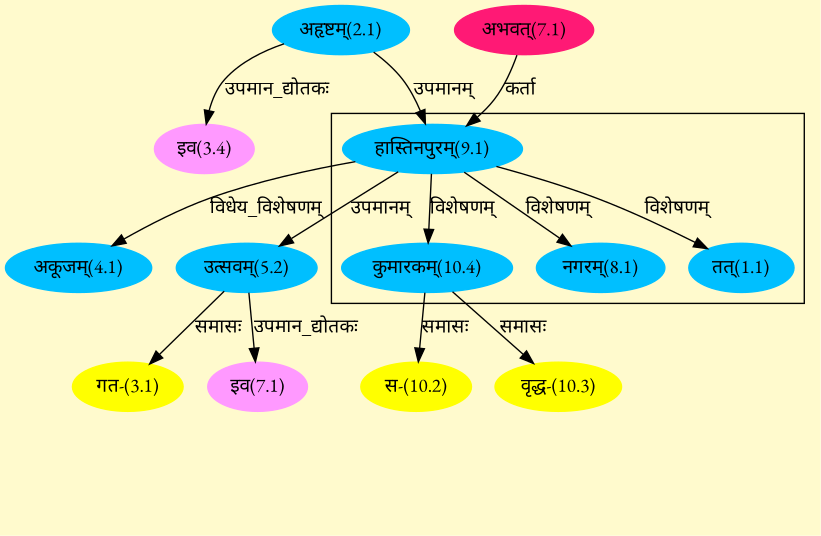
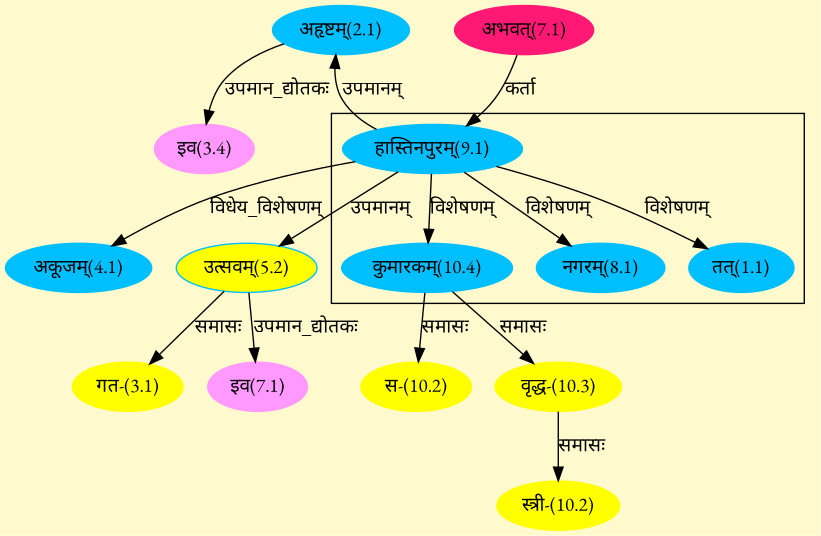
(402, 78) -> (346, 105)
(247, 268) -> (247, 268)
none -> (558, 506)
